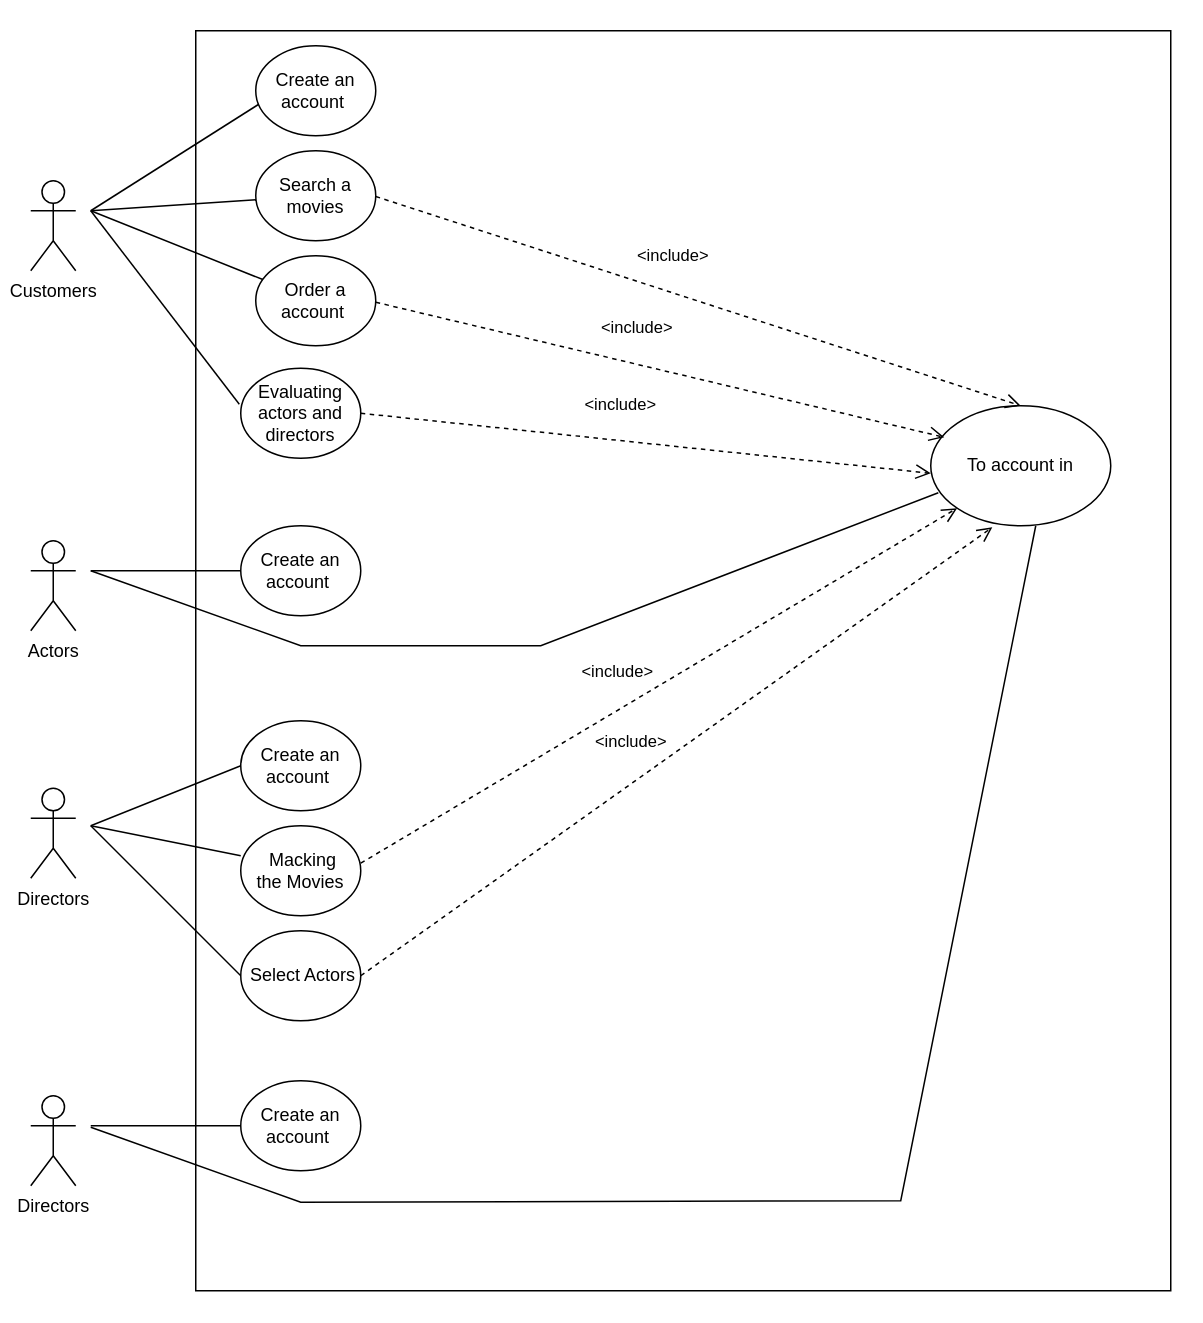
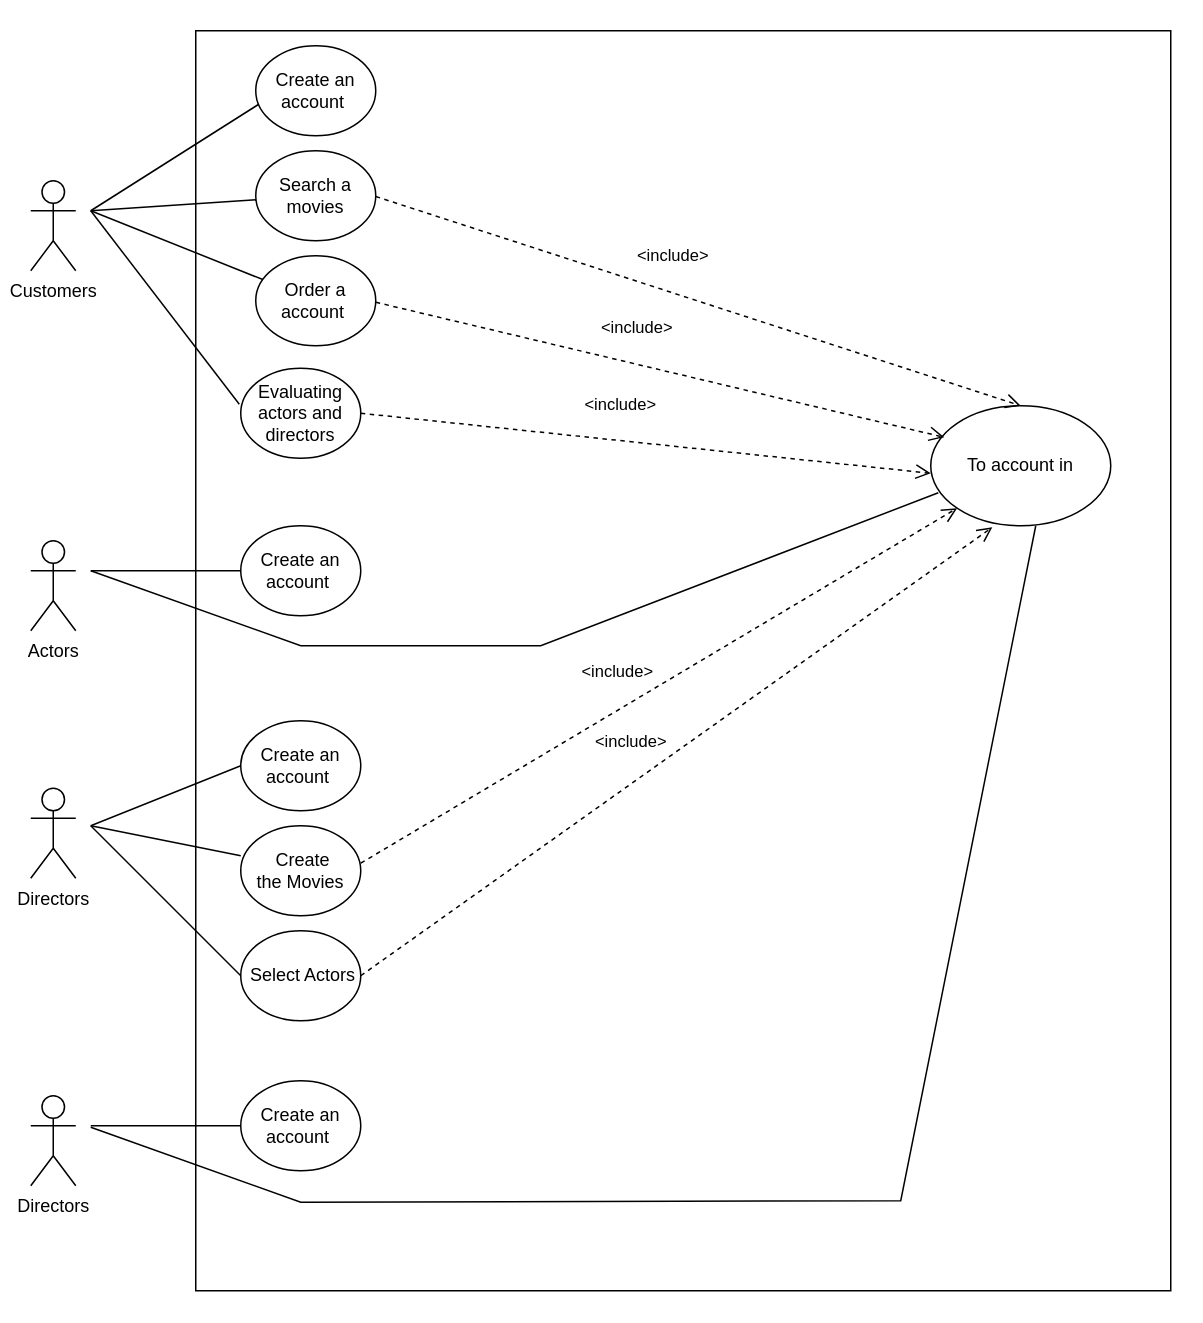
(301, 871) -> (301, 871)
